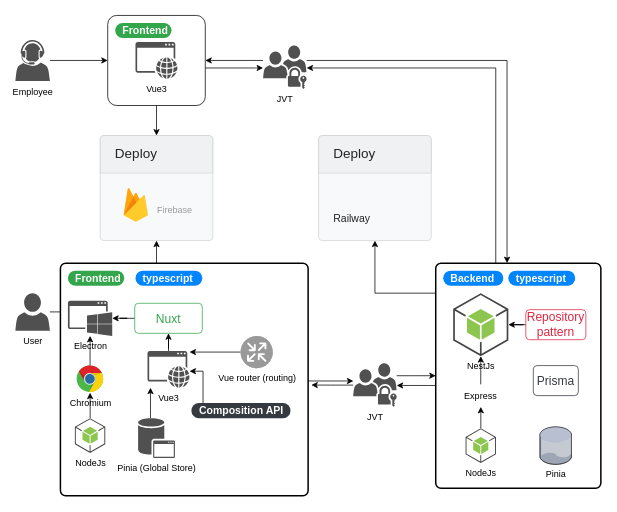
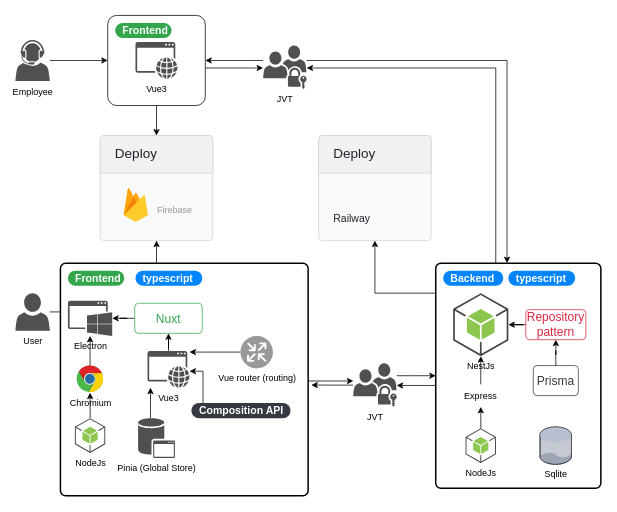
none -> (555, 351)
(556, 475) -> (556, 475)
